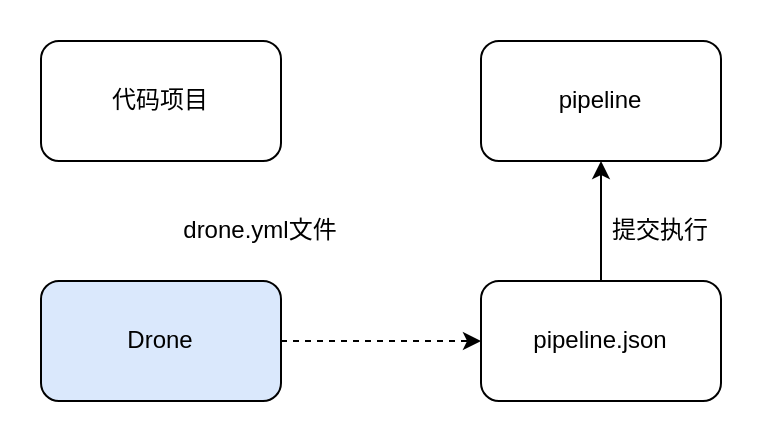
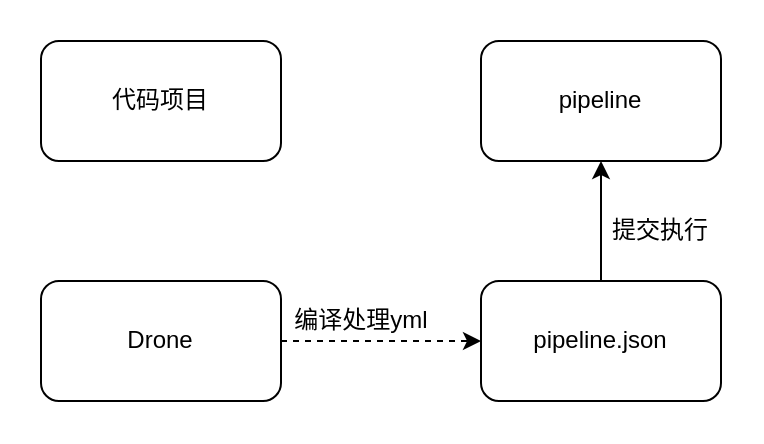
(261, 231) -> none
none -> (361, 321)
(161, 341) -> (161, 341)
